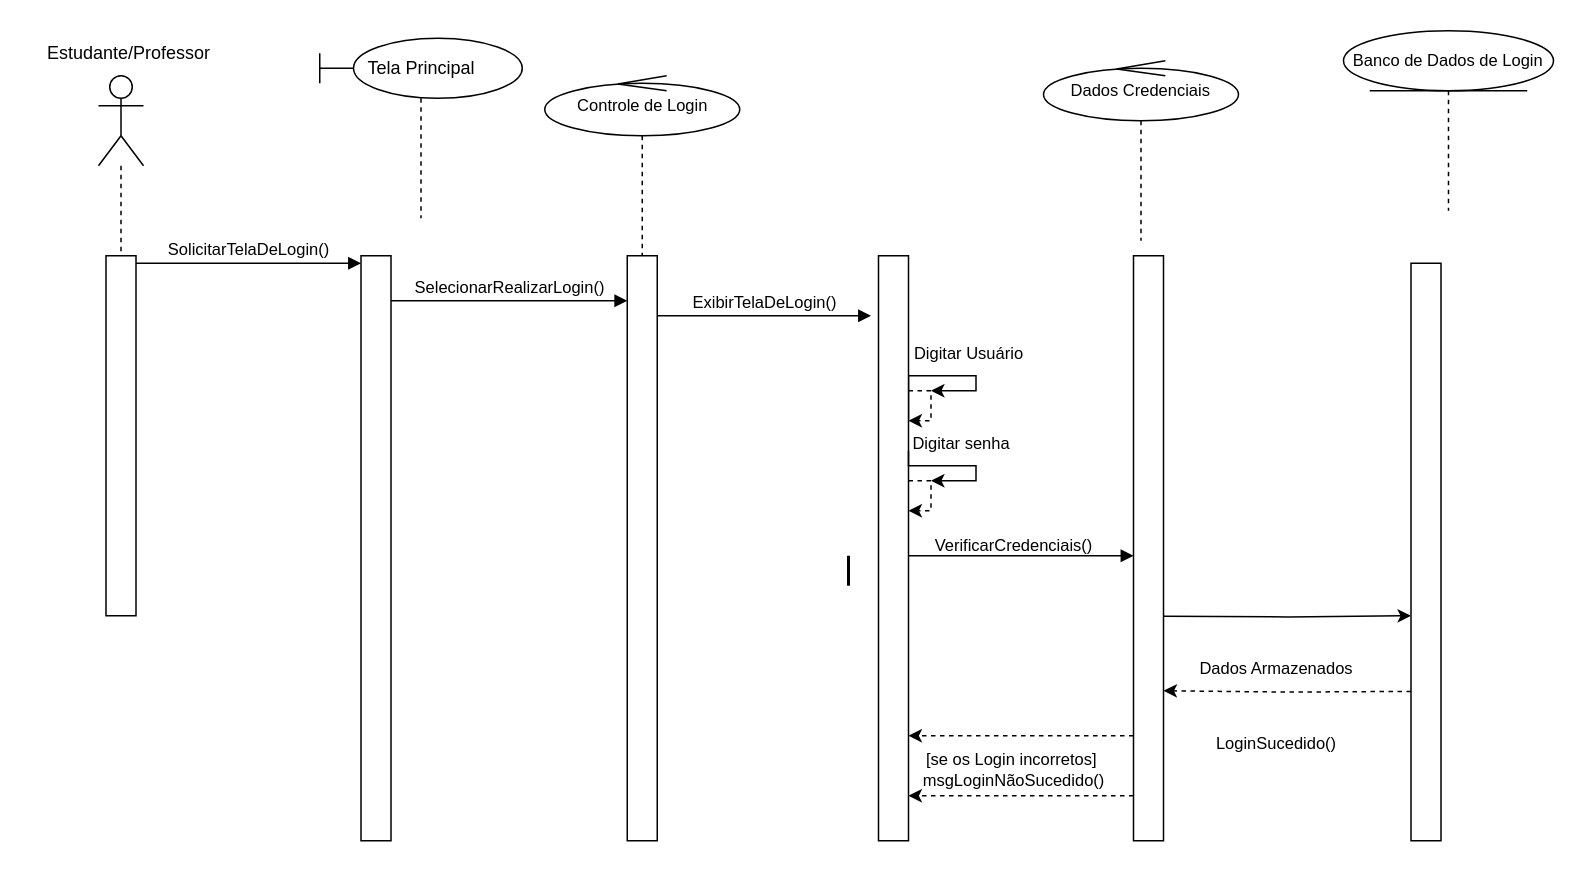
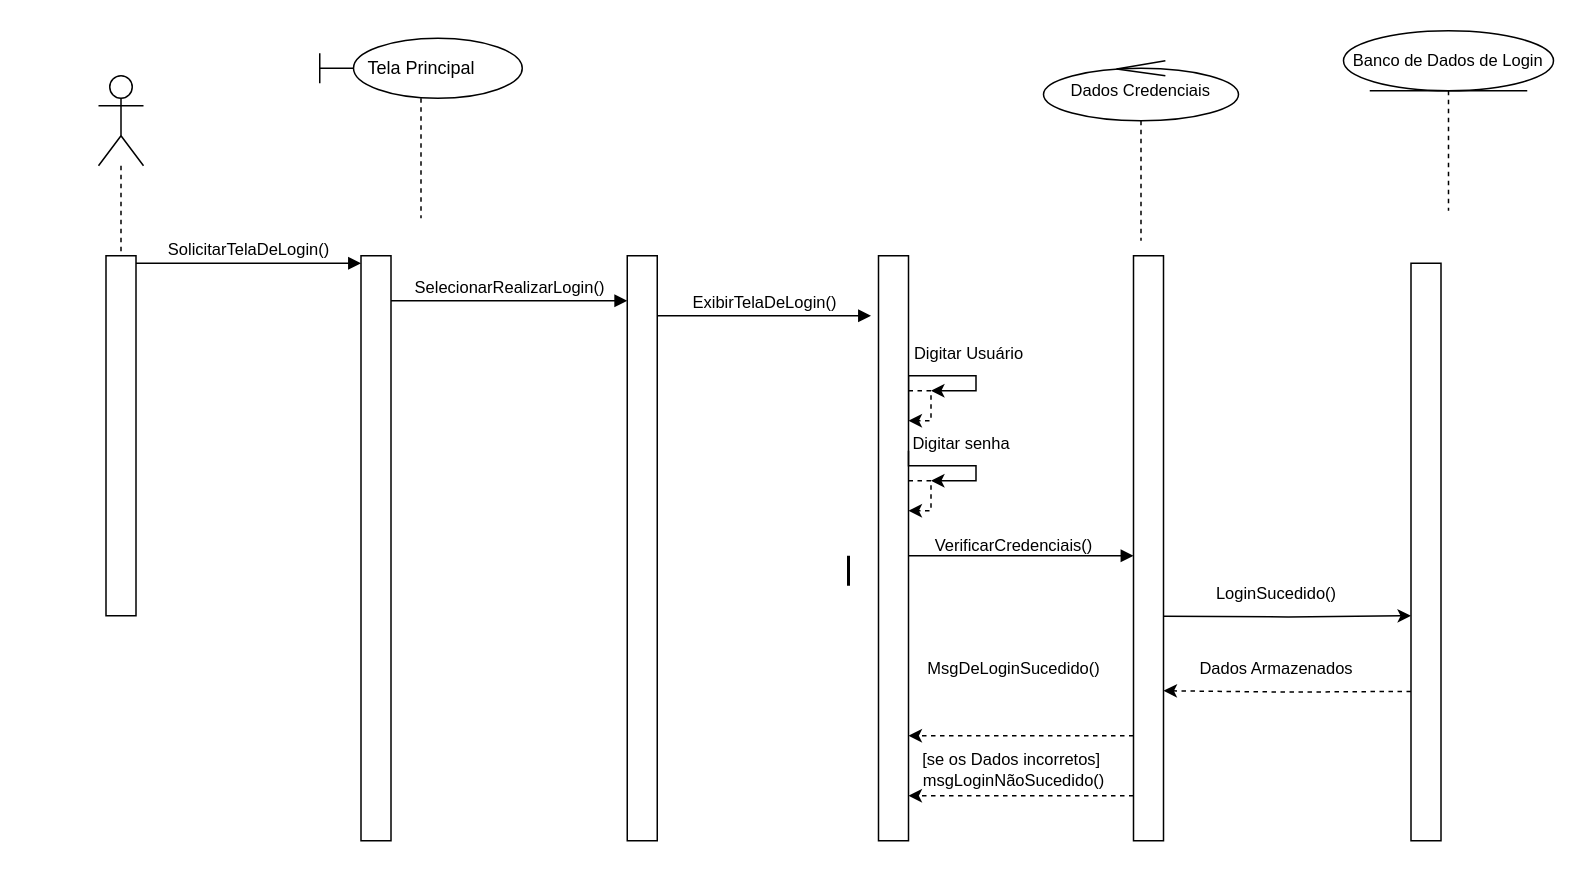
(128, 53) -> none
(642, 166) -> none
none -> (1013, 668)
(1276, 743) -> (1276, 593)
(1014, 770) -> (1014, 770)
